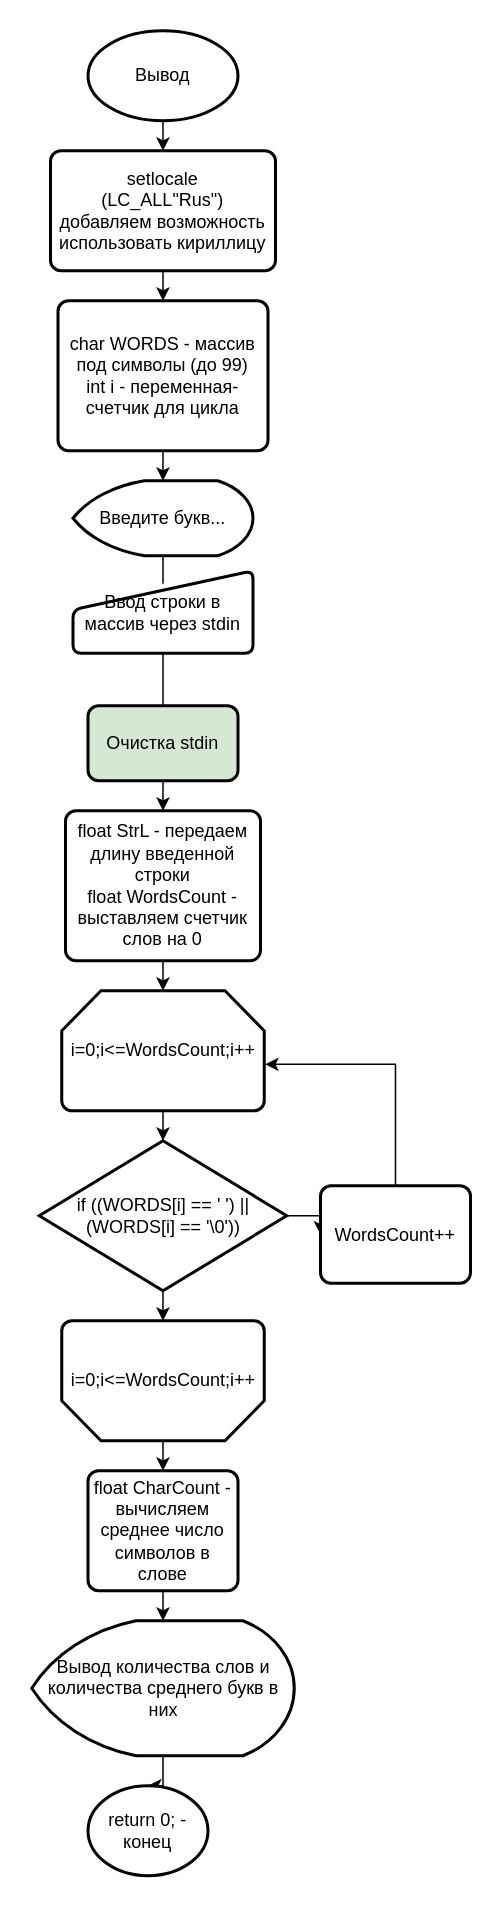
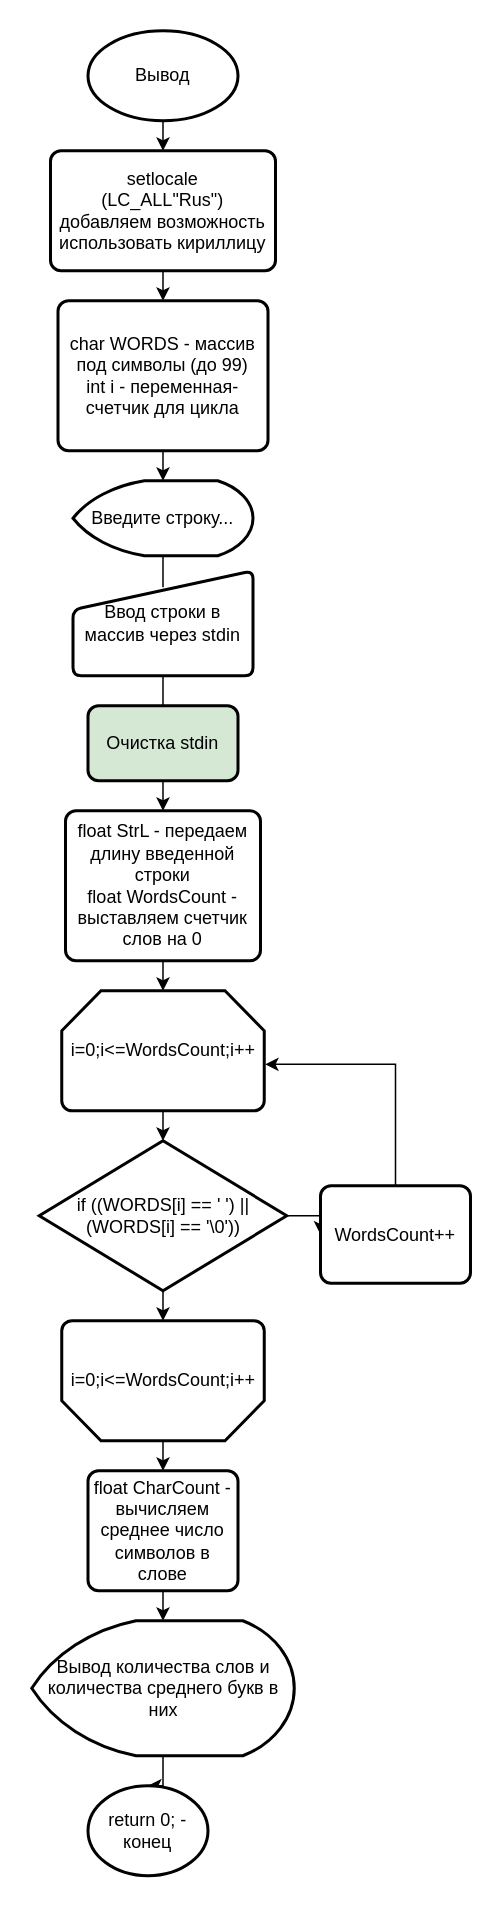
(163, 518) -> (163, 518)
(163, 612) -> (163, 623)
